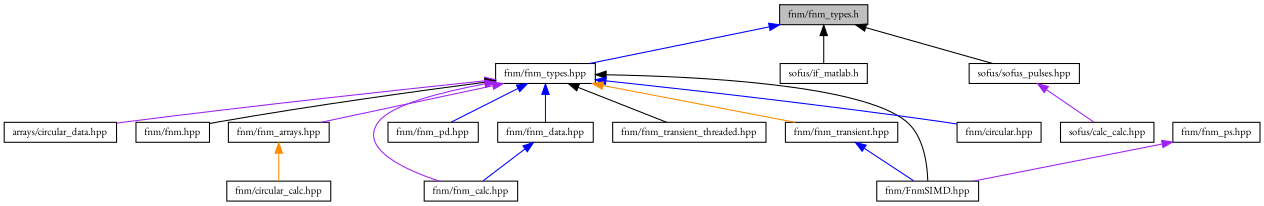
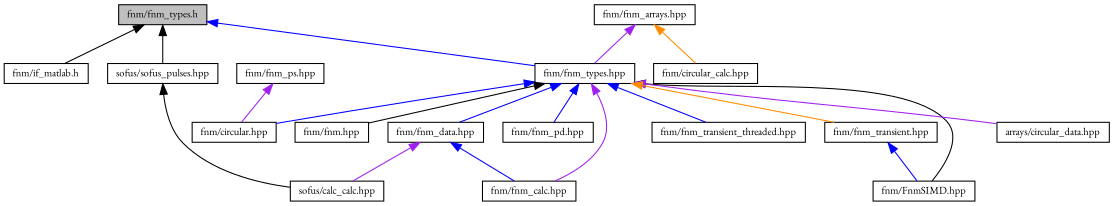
(824, 73) -> (46, 73)
(622, 105) -> (662, 105)
(1070, 106) -> (209, 162)
(381, 110) -> (611, 48)
(1068, 163) -> (254, 107)
none -> (382, 164)
